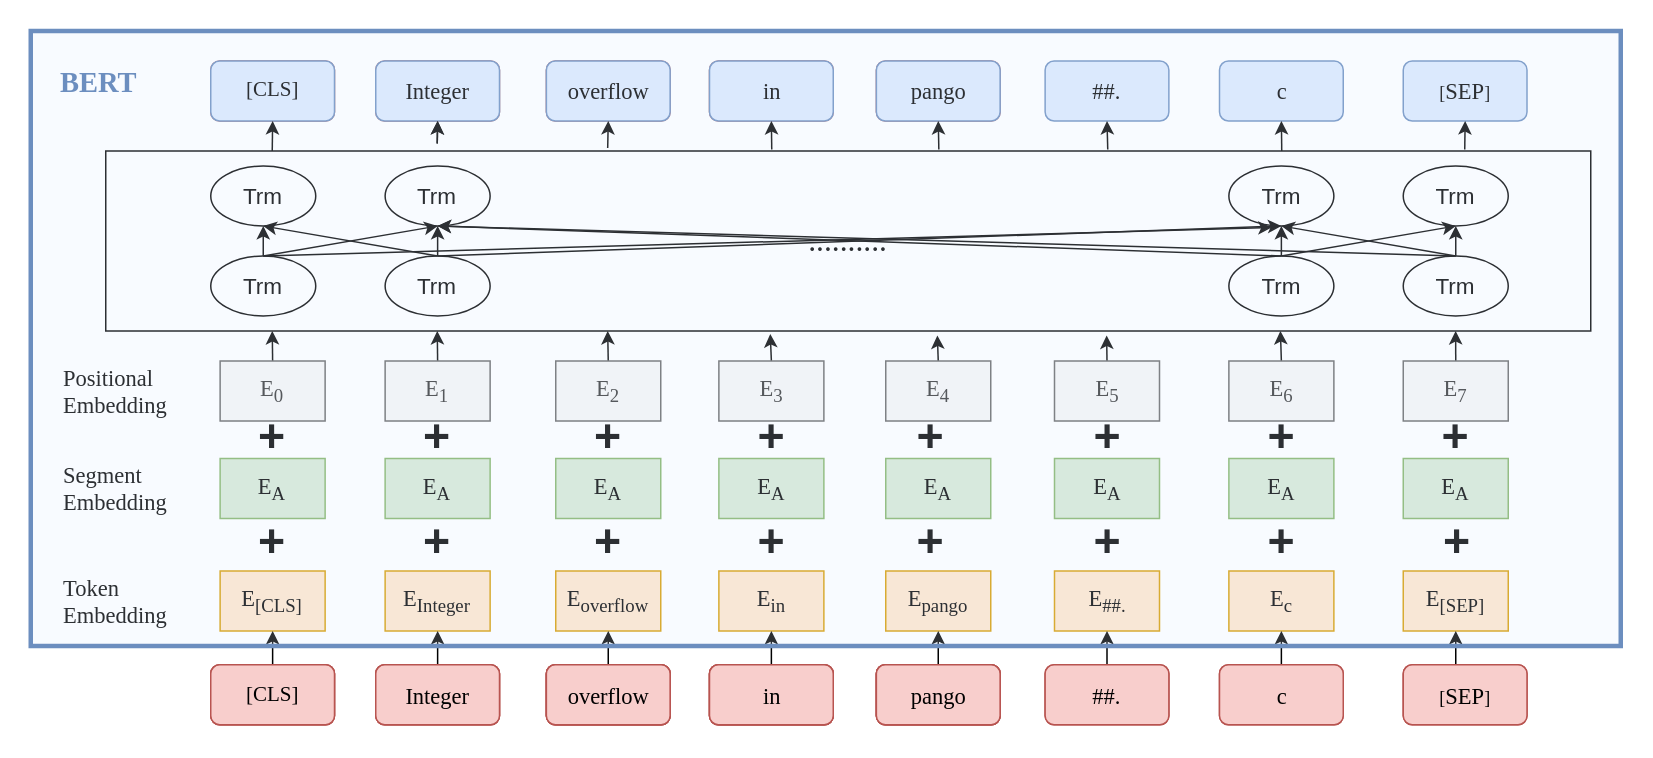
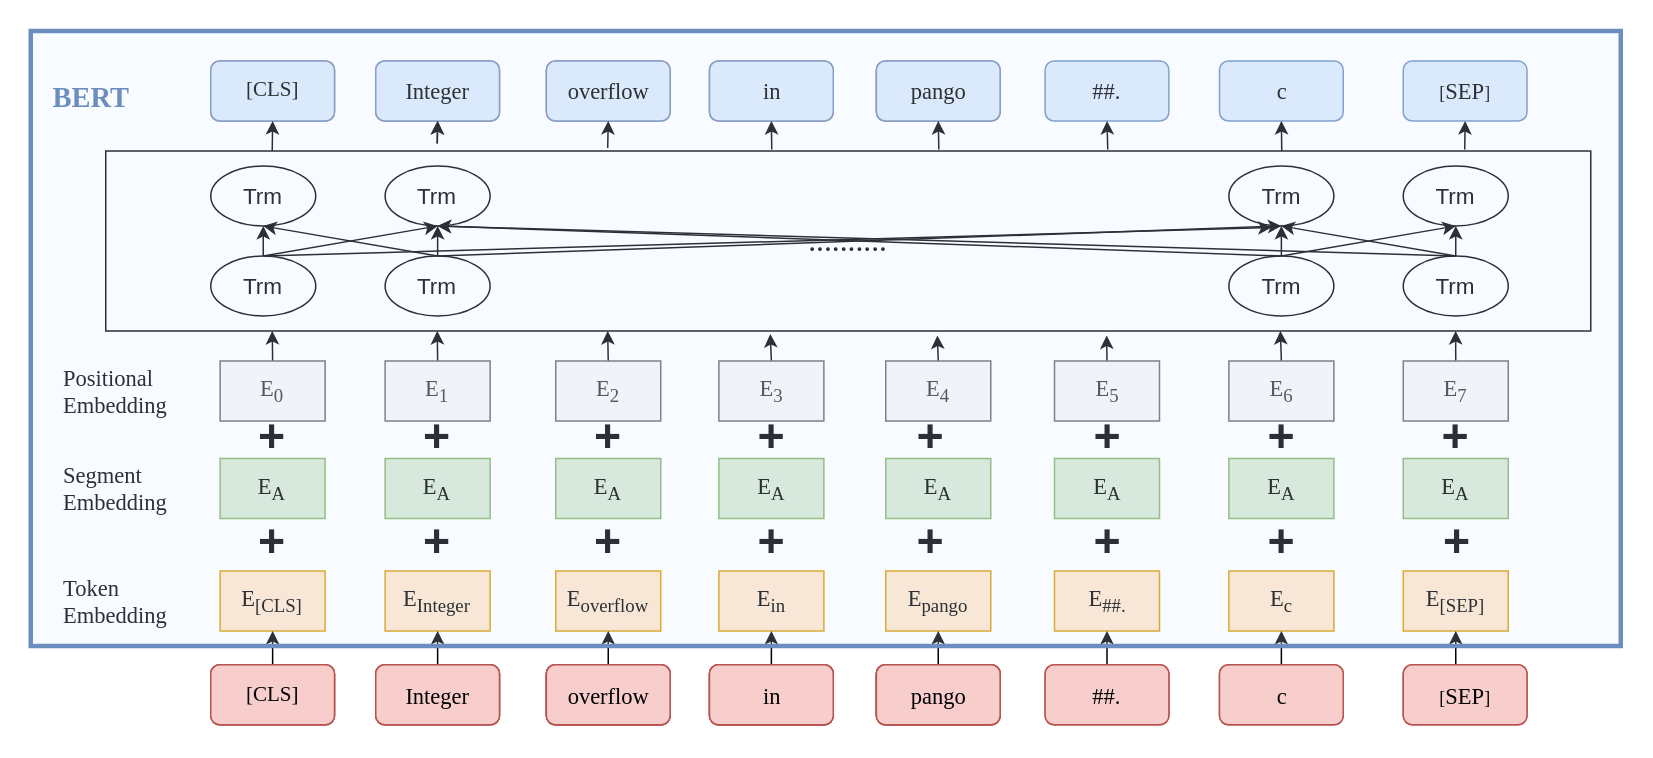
(98, 83) -> (91, 98)
